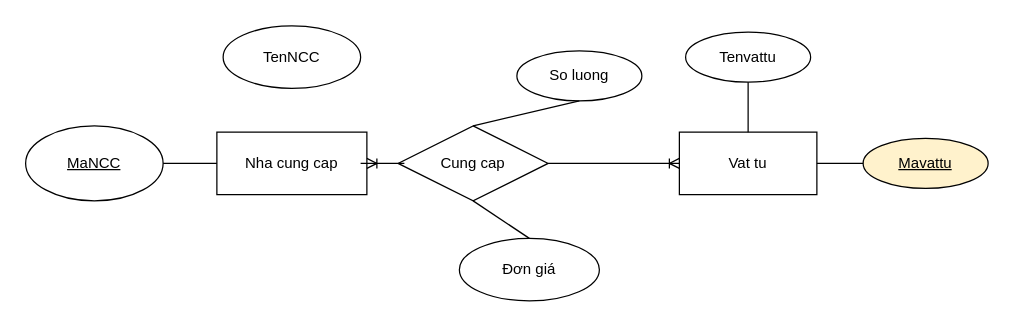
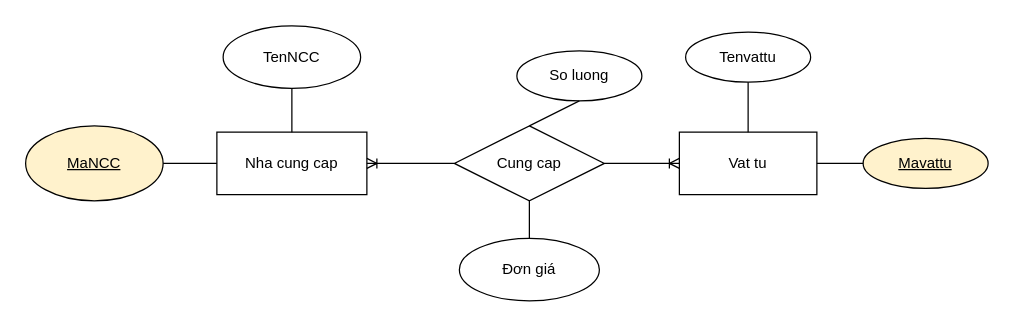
none -> (292, 109)
(94, 163) -> (94, 163)
(473, 163) -> (529, 163)
